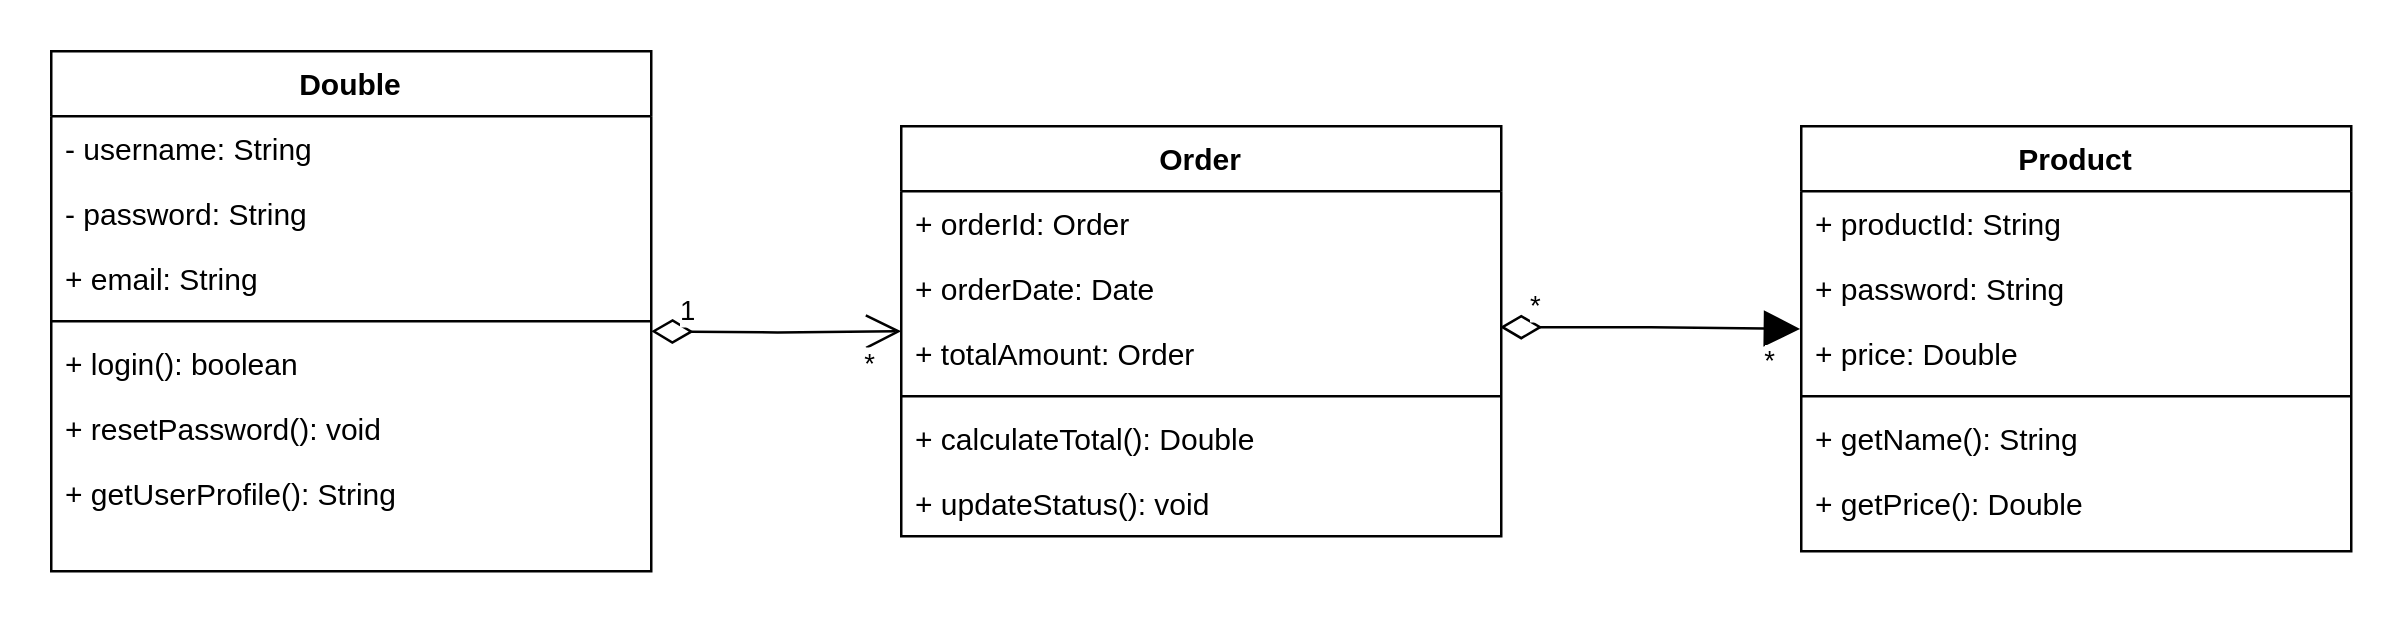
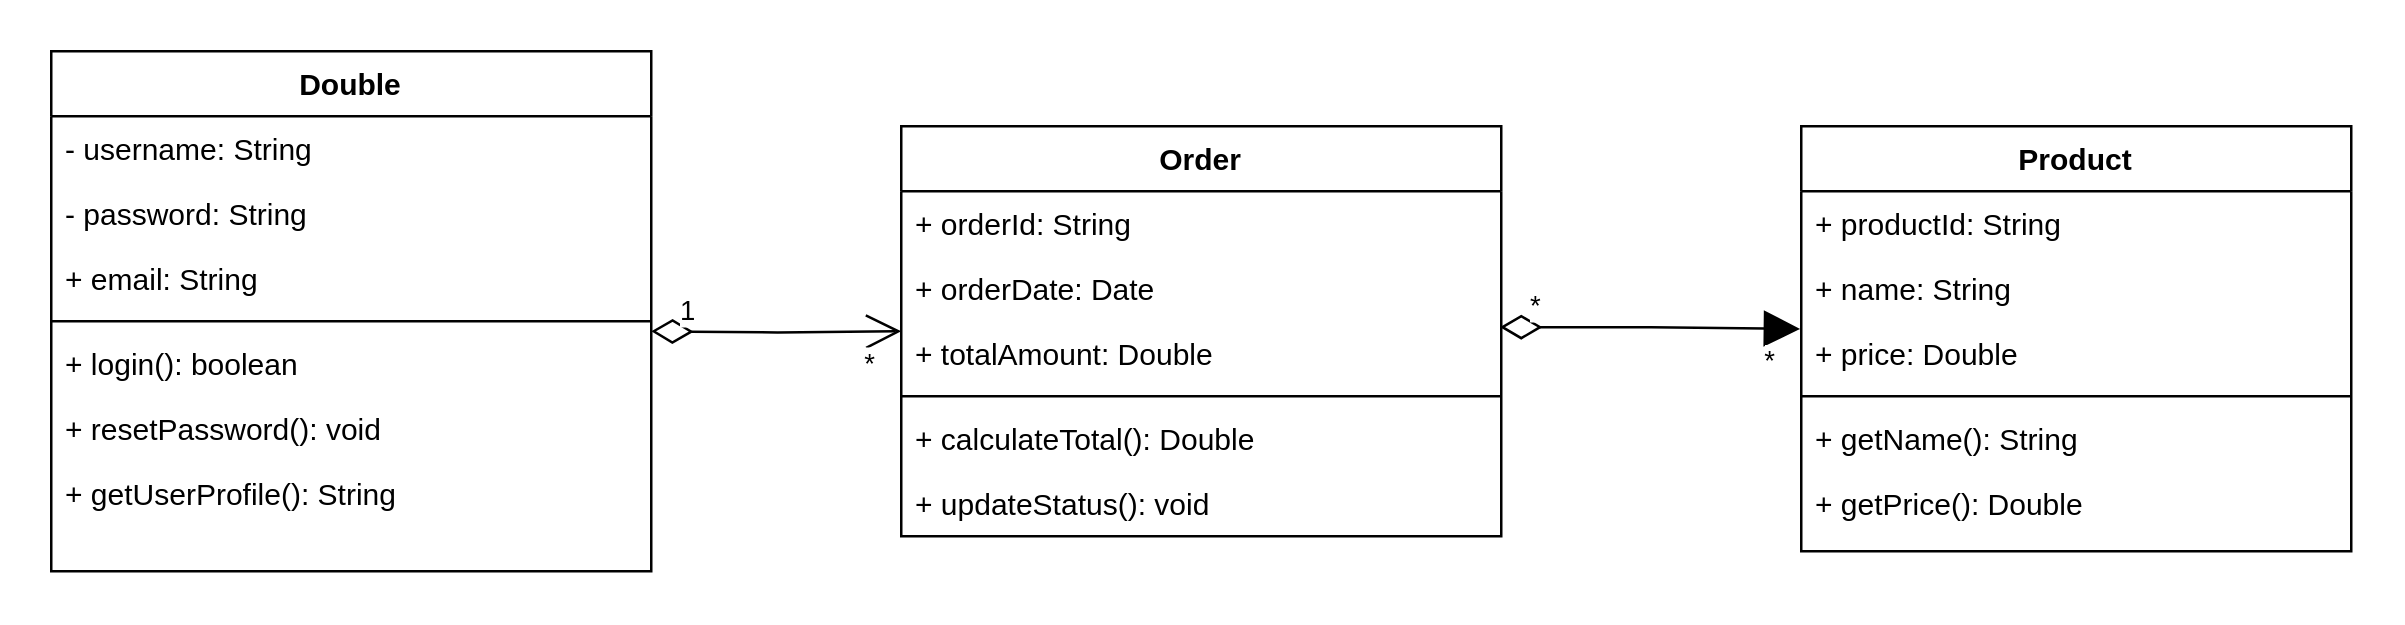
(1039, 227) -> (1043, 227)
(1952, 292) -> (1918, 292)
(1069, 357) -> (1073, 357)
